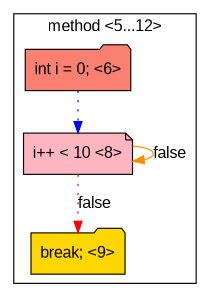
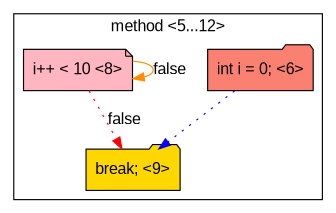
(78, 106) -> (201, 116)
